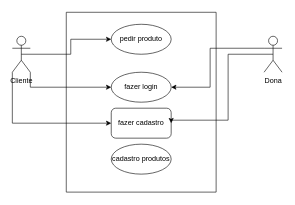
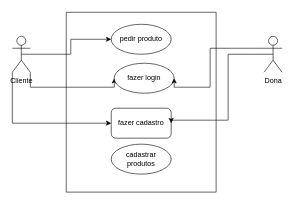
(141, 87) -> (144, 78)
(141, 159) -> (141, 159)
